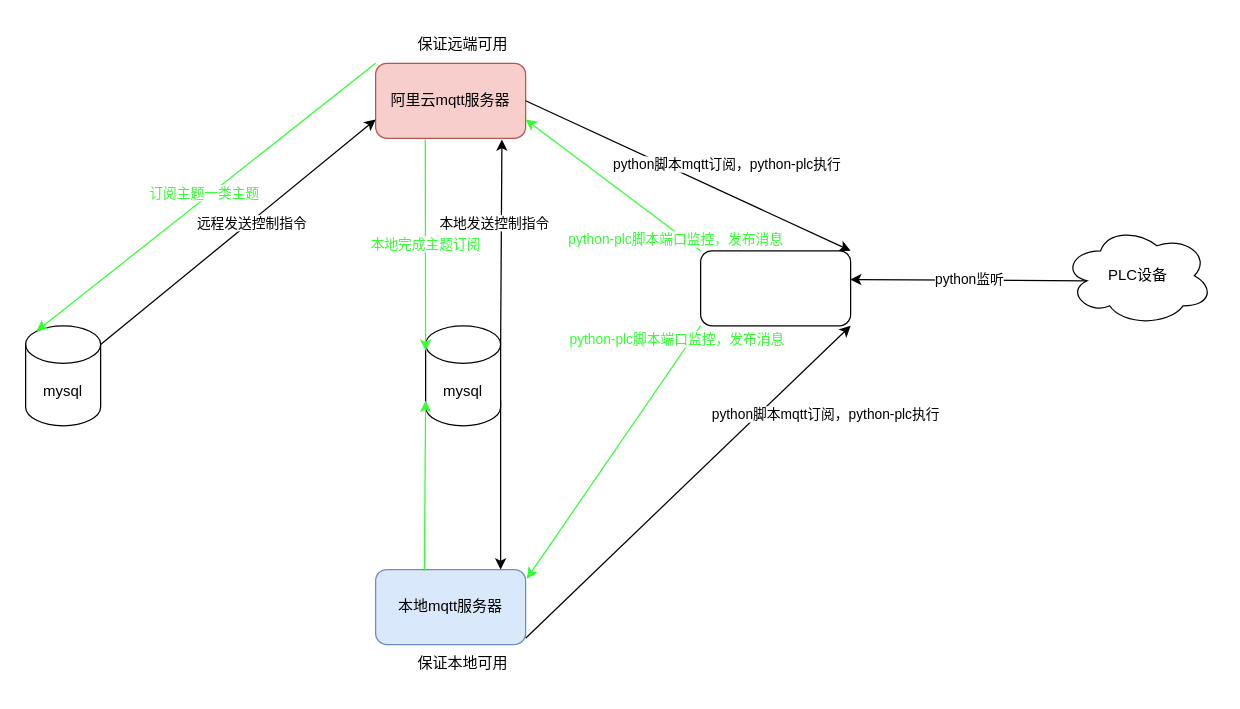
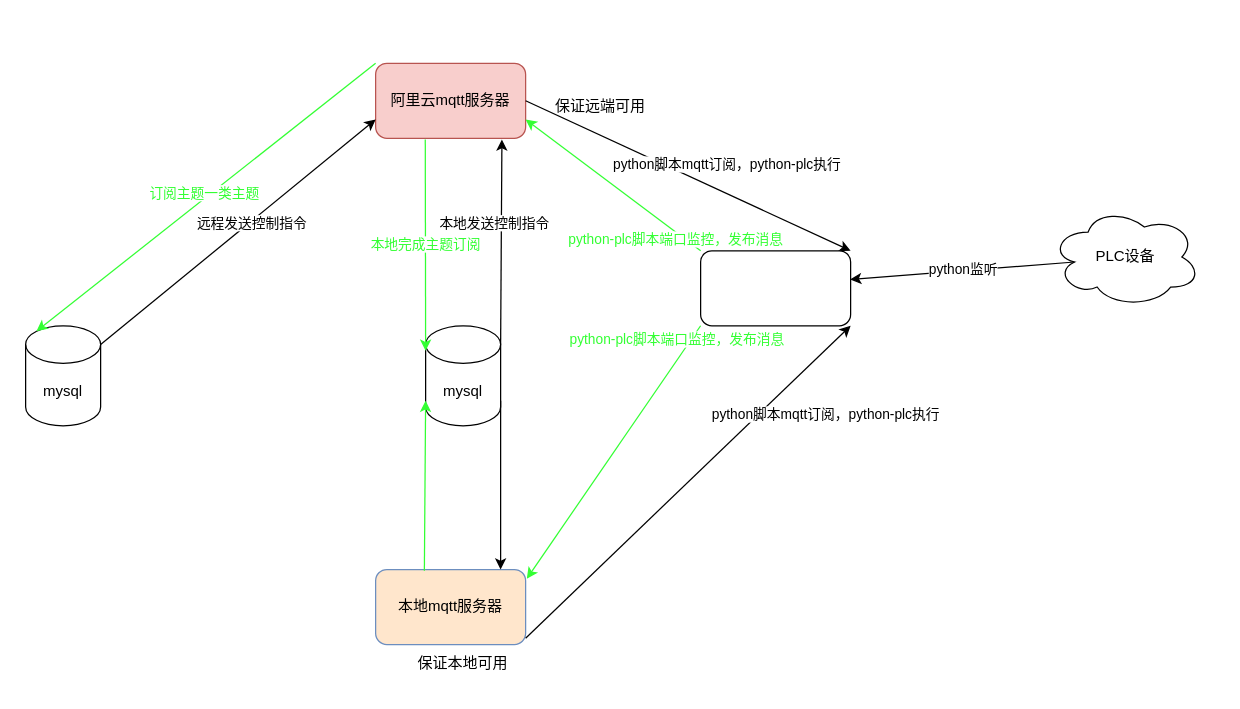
(463, 44) -> (601, 107)
(1138, 276) -> (1126, 257)
(451, 607) -> (451, 607)
